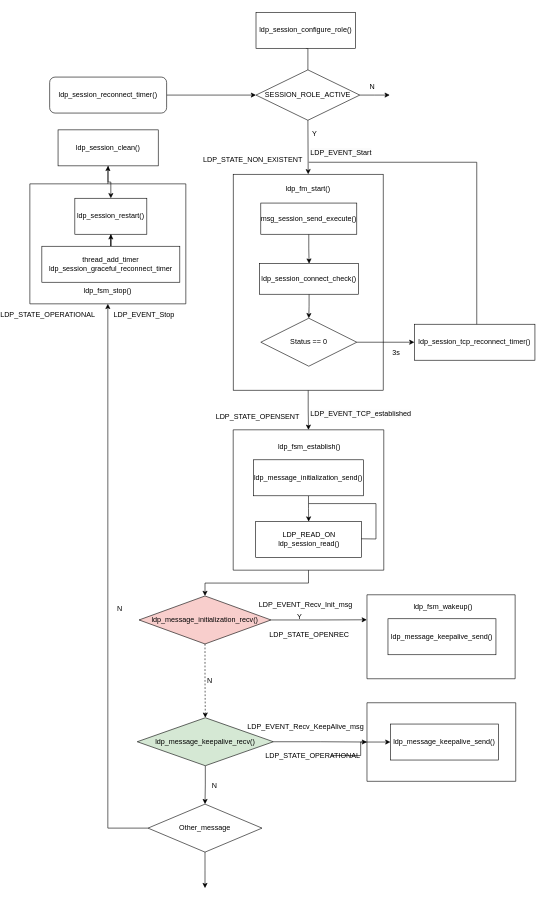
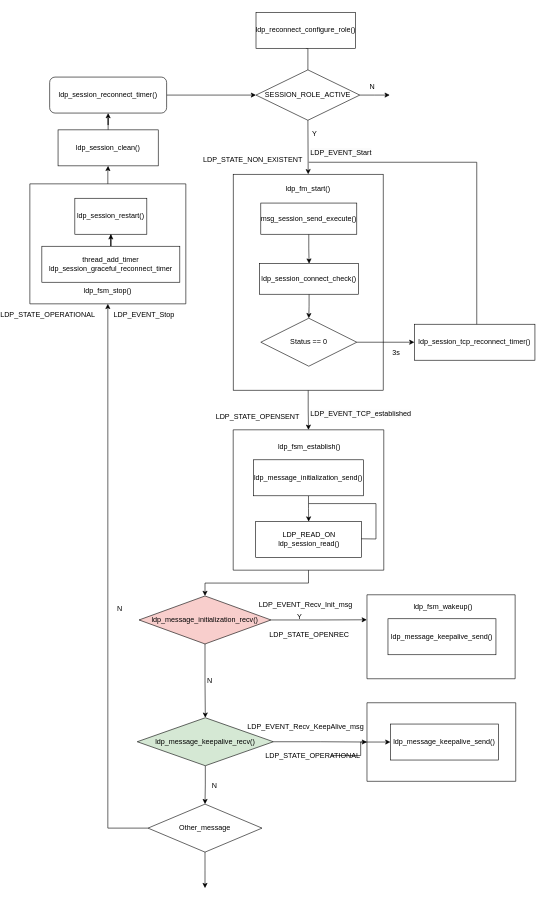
(306, 30) -> (306, 30)
(111, 184) -> (108, 121)
(205, 679) -> (205, 679)
